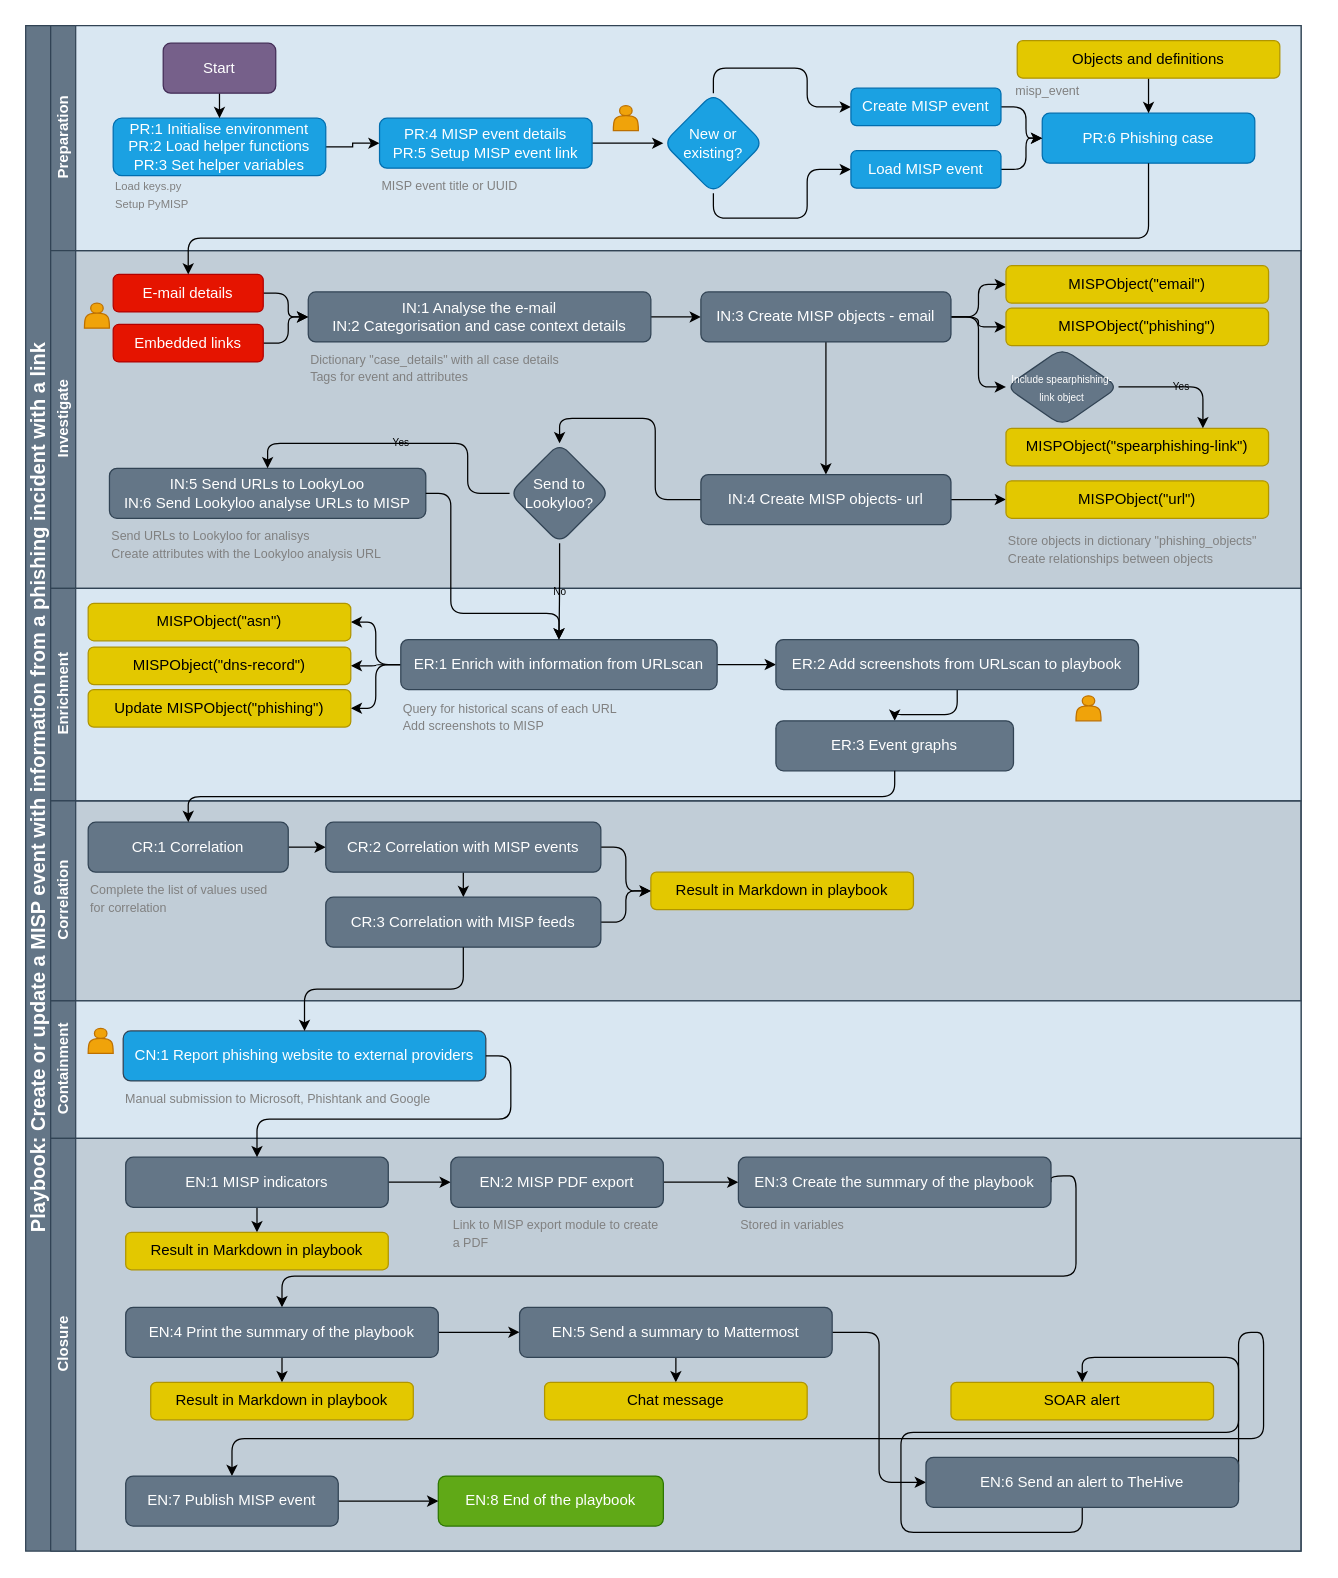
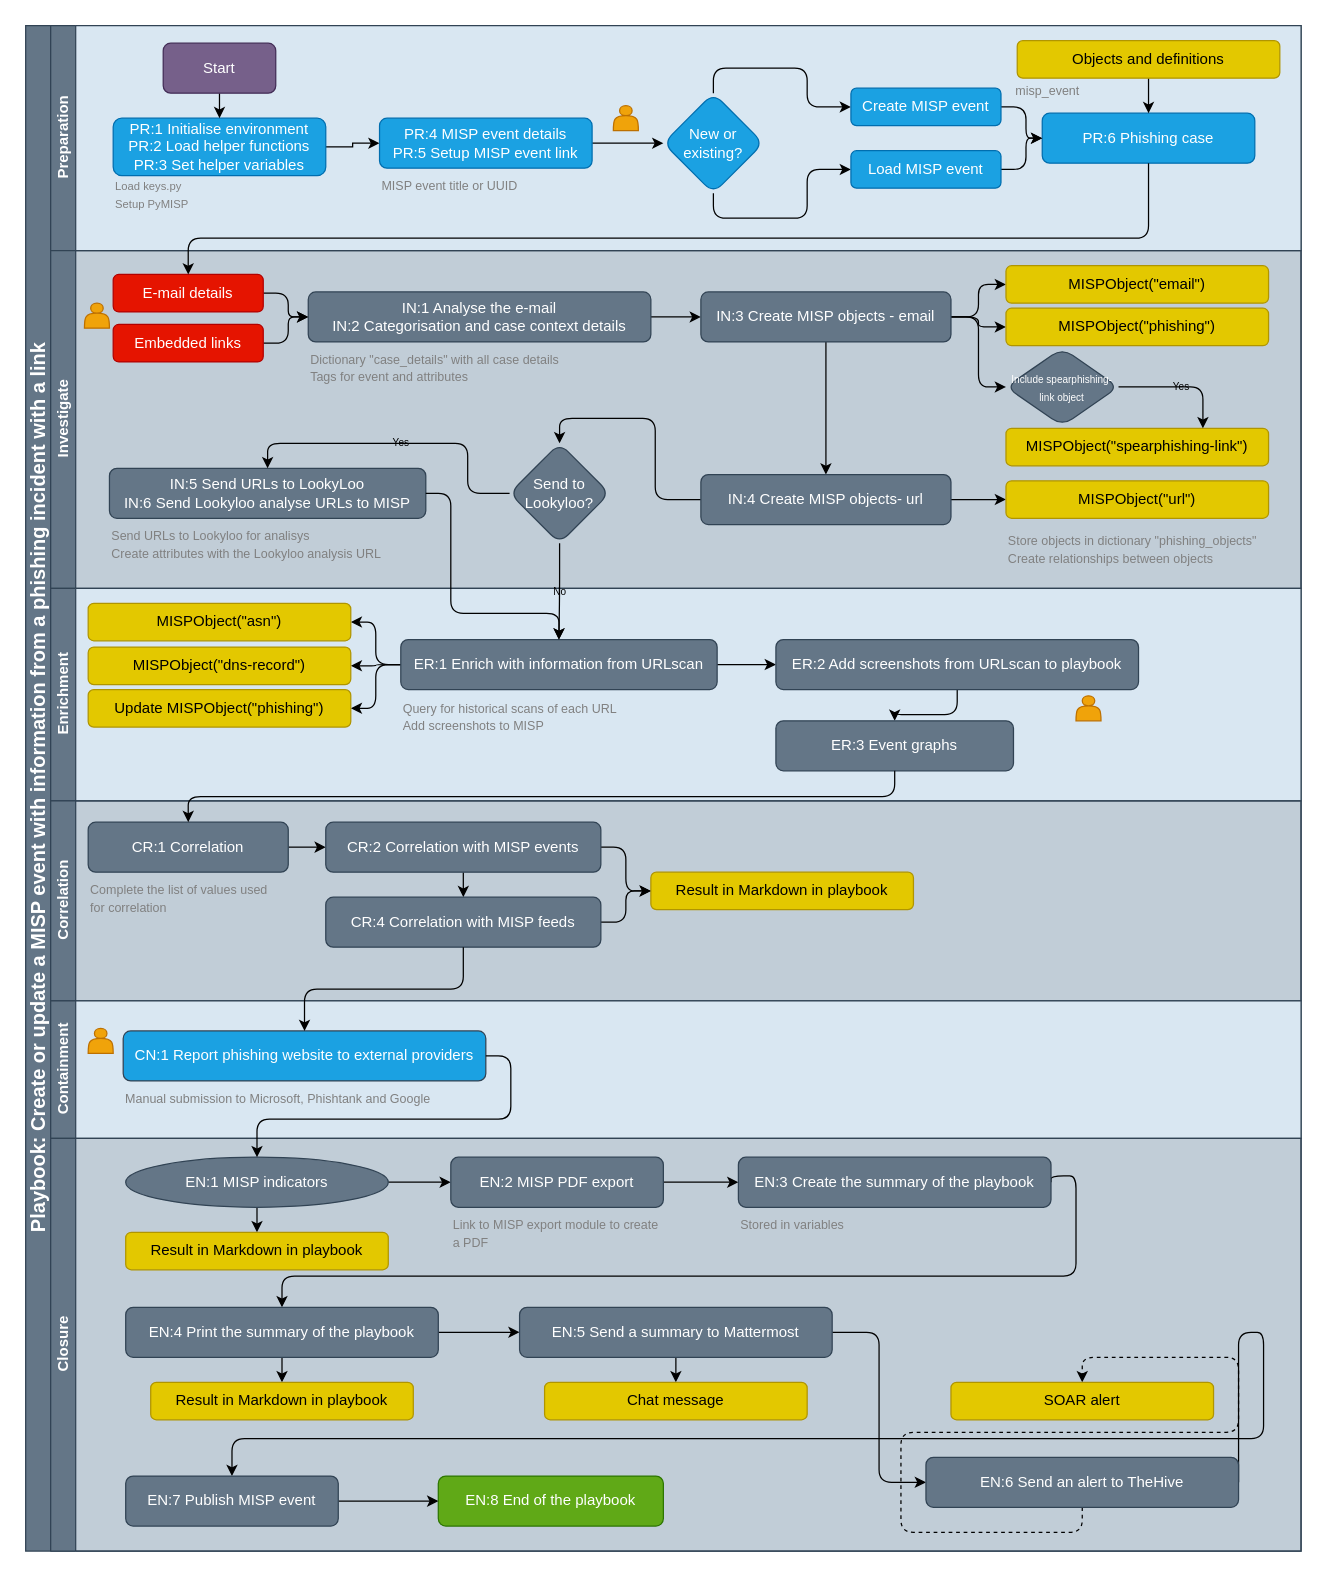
(463, 922) -> (463, 922)
(257, 1182) -> (257, 1182)
(931, 1432) -> (931, 1432)
